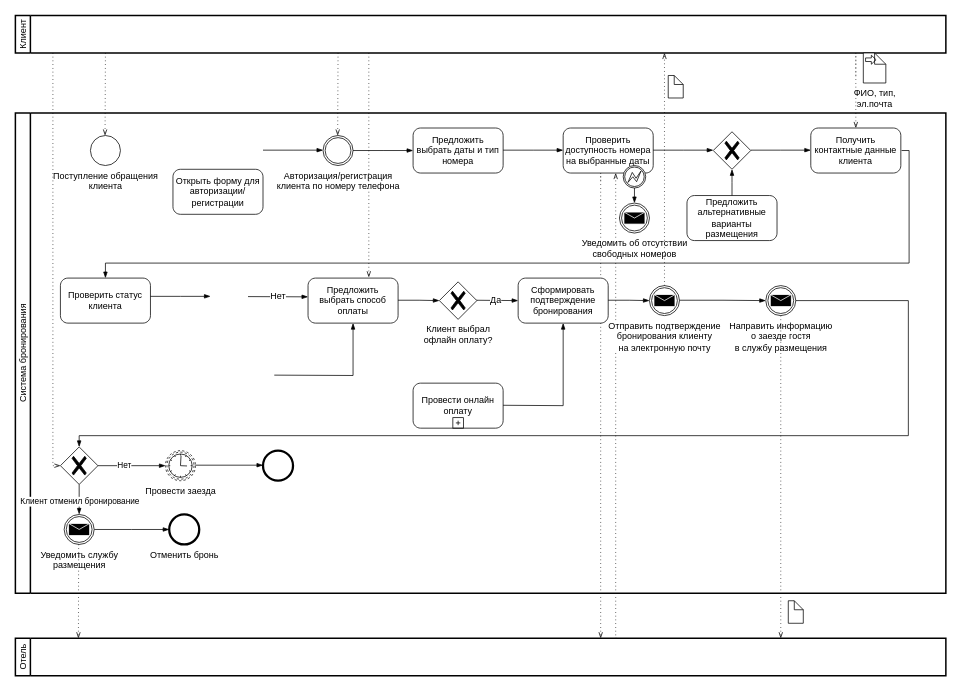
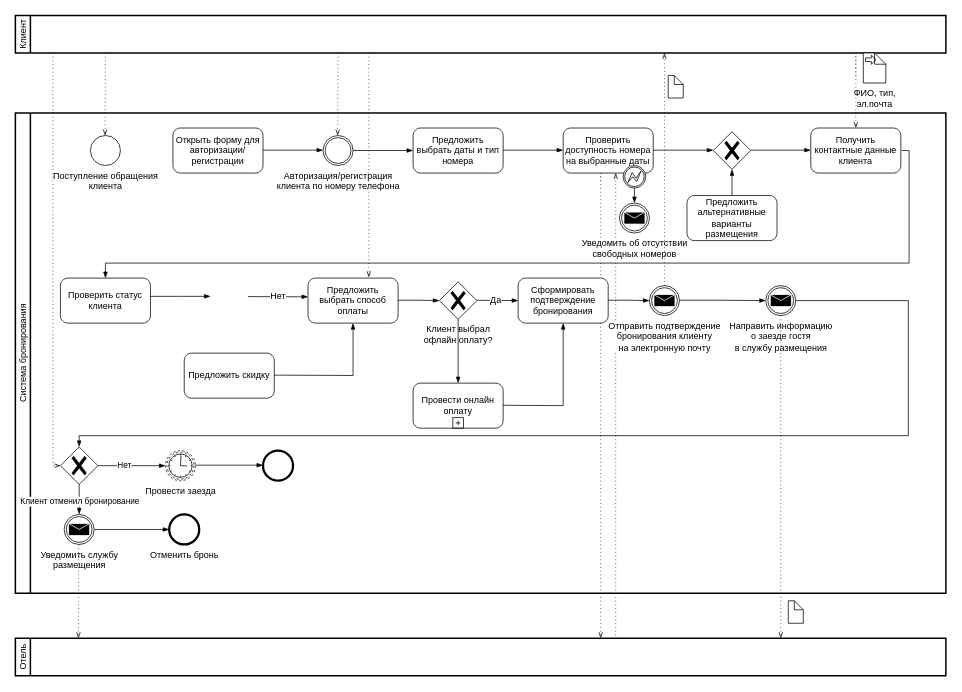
(218, 192) -> (218, 150)
none -> (229, 375)
none -> (458, 375)
